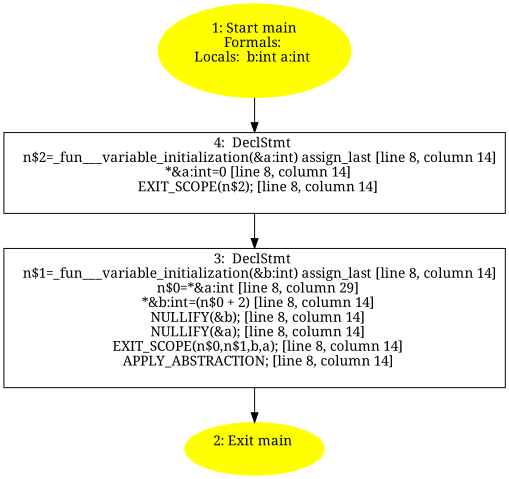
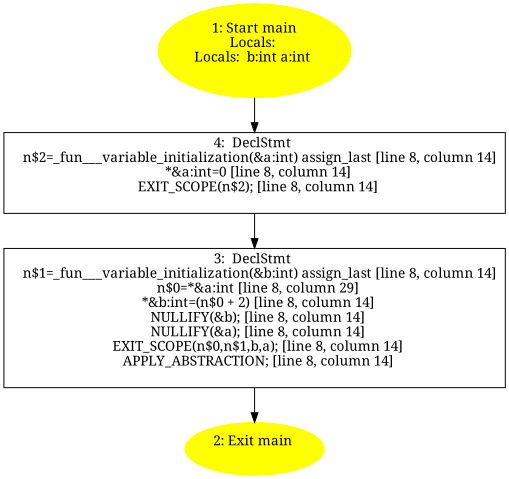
(255, 51) -> (255, 51)
